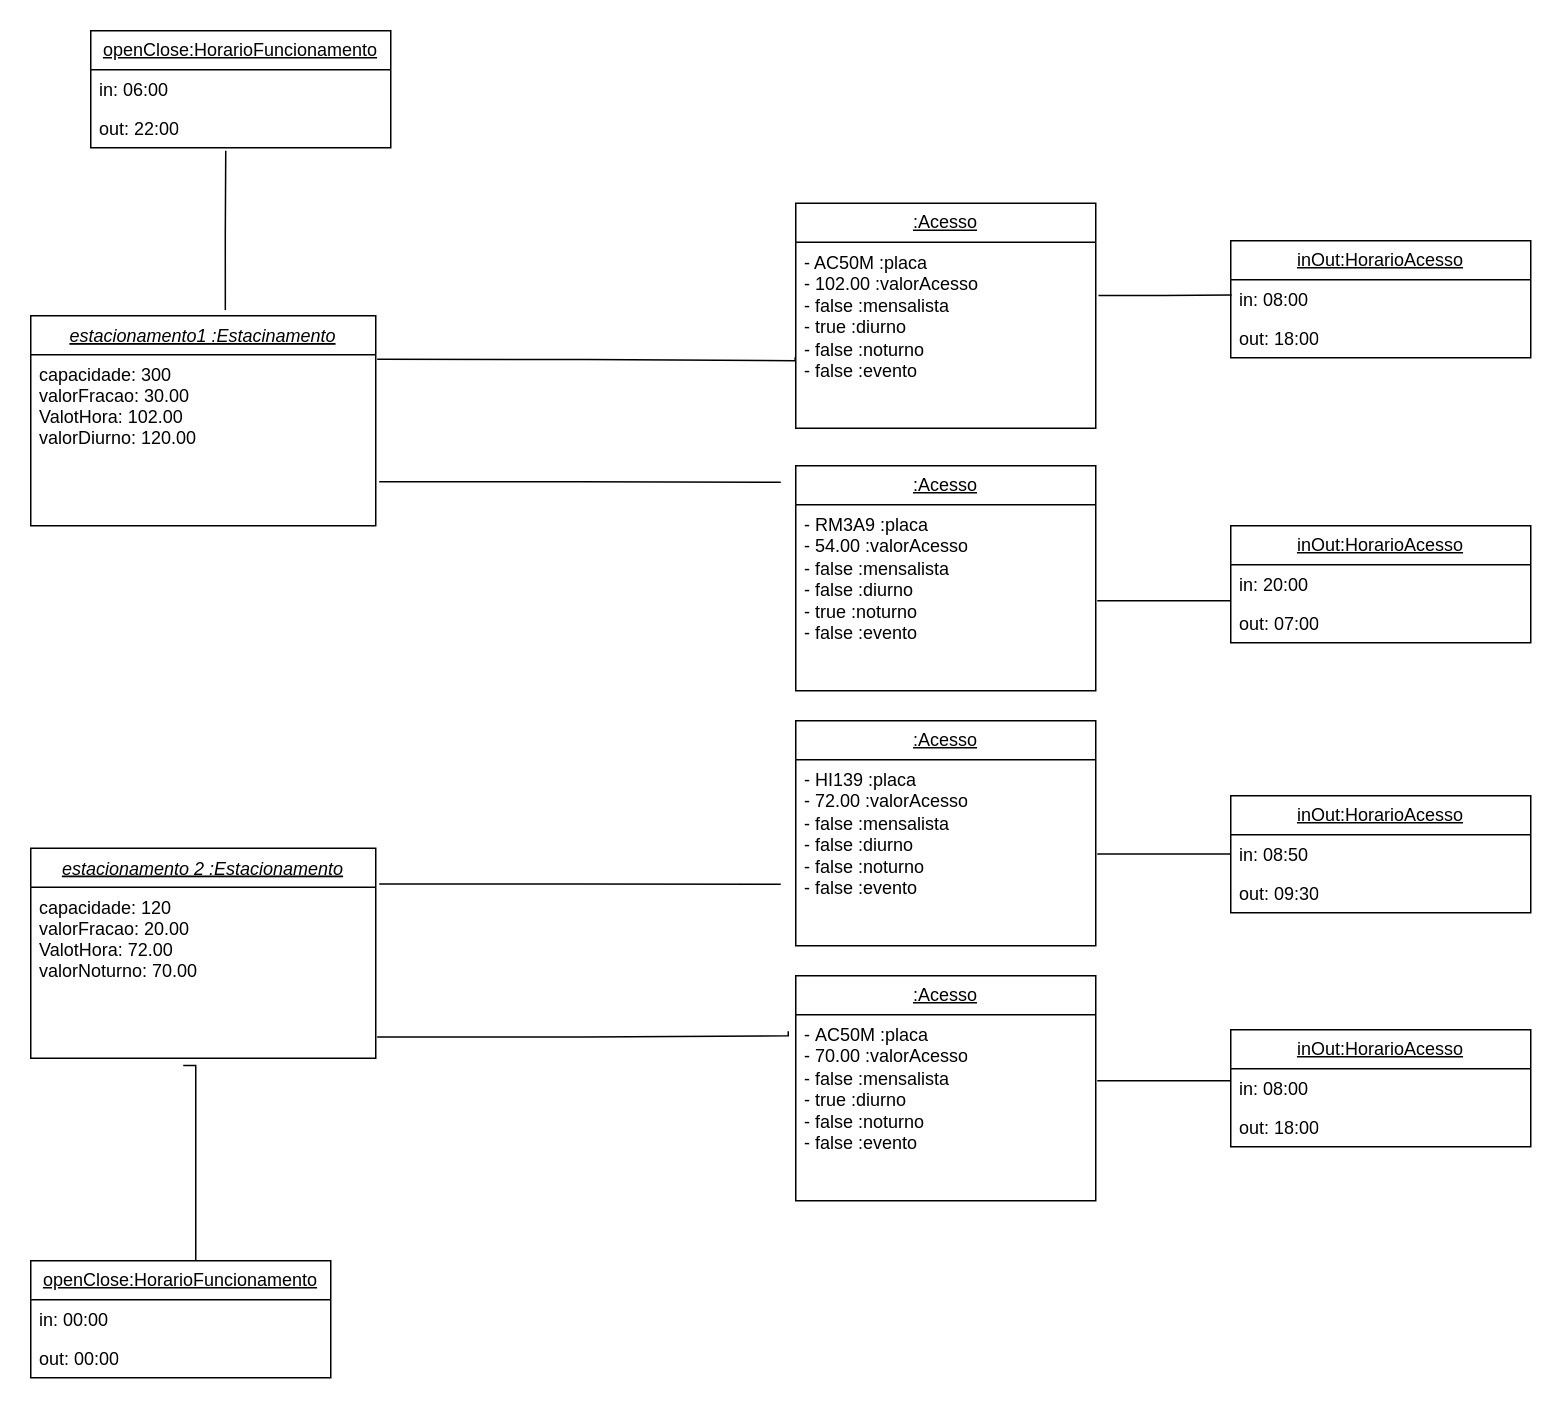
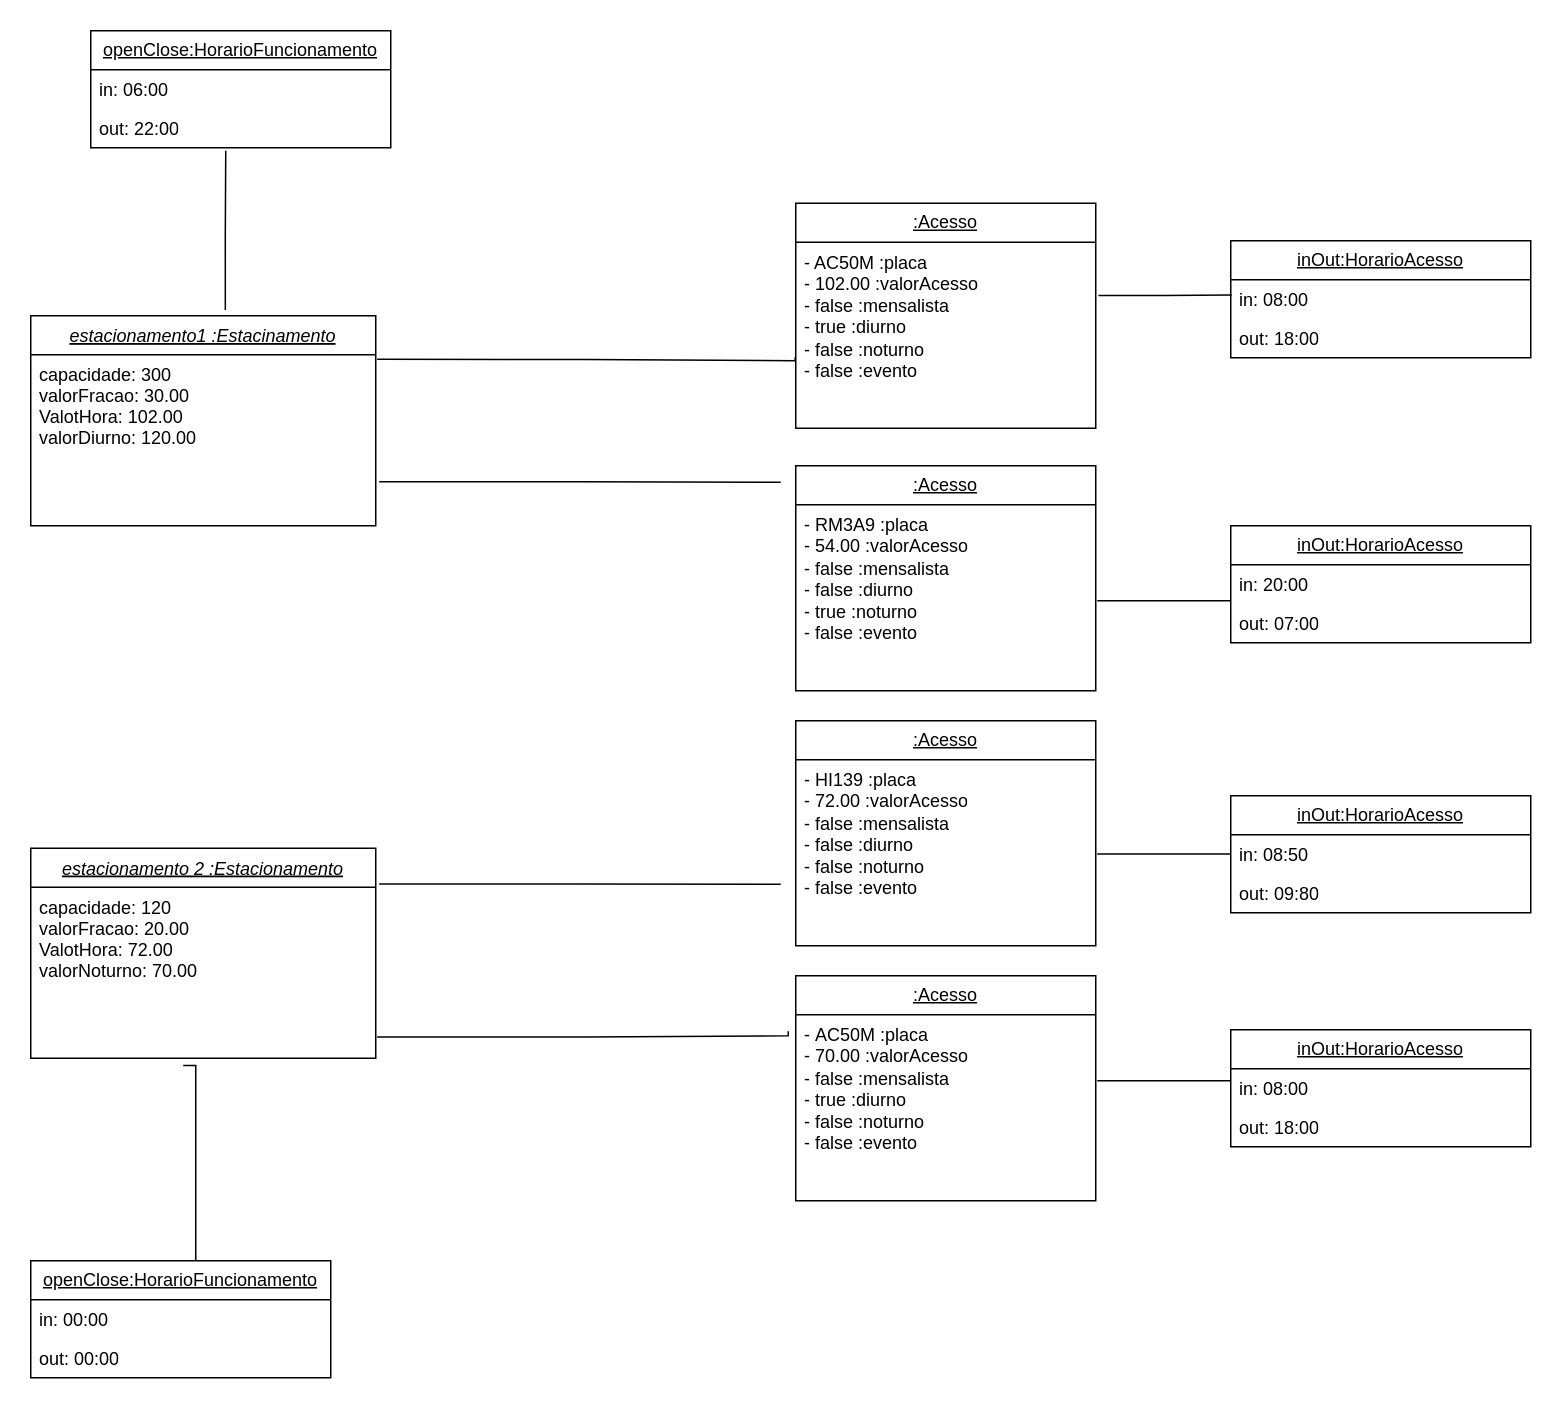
(1283, 895) -> (1283, 895)
